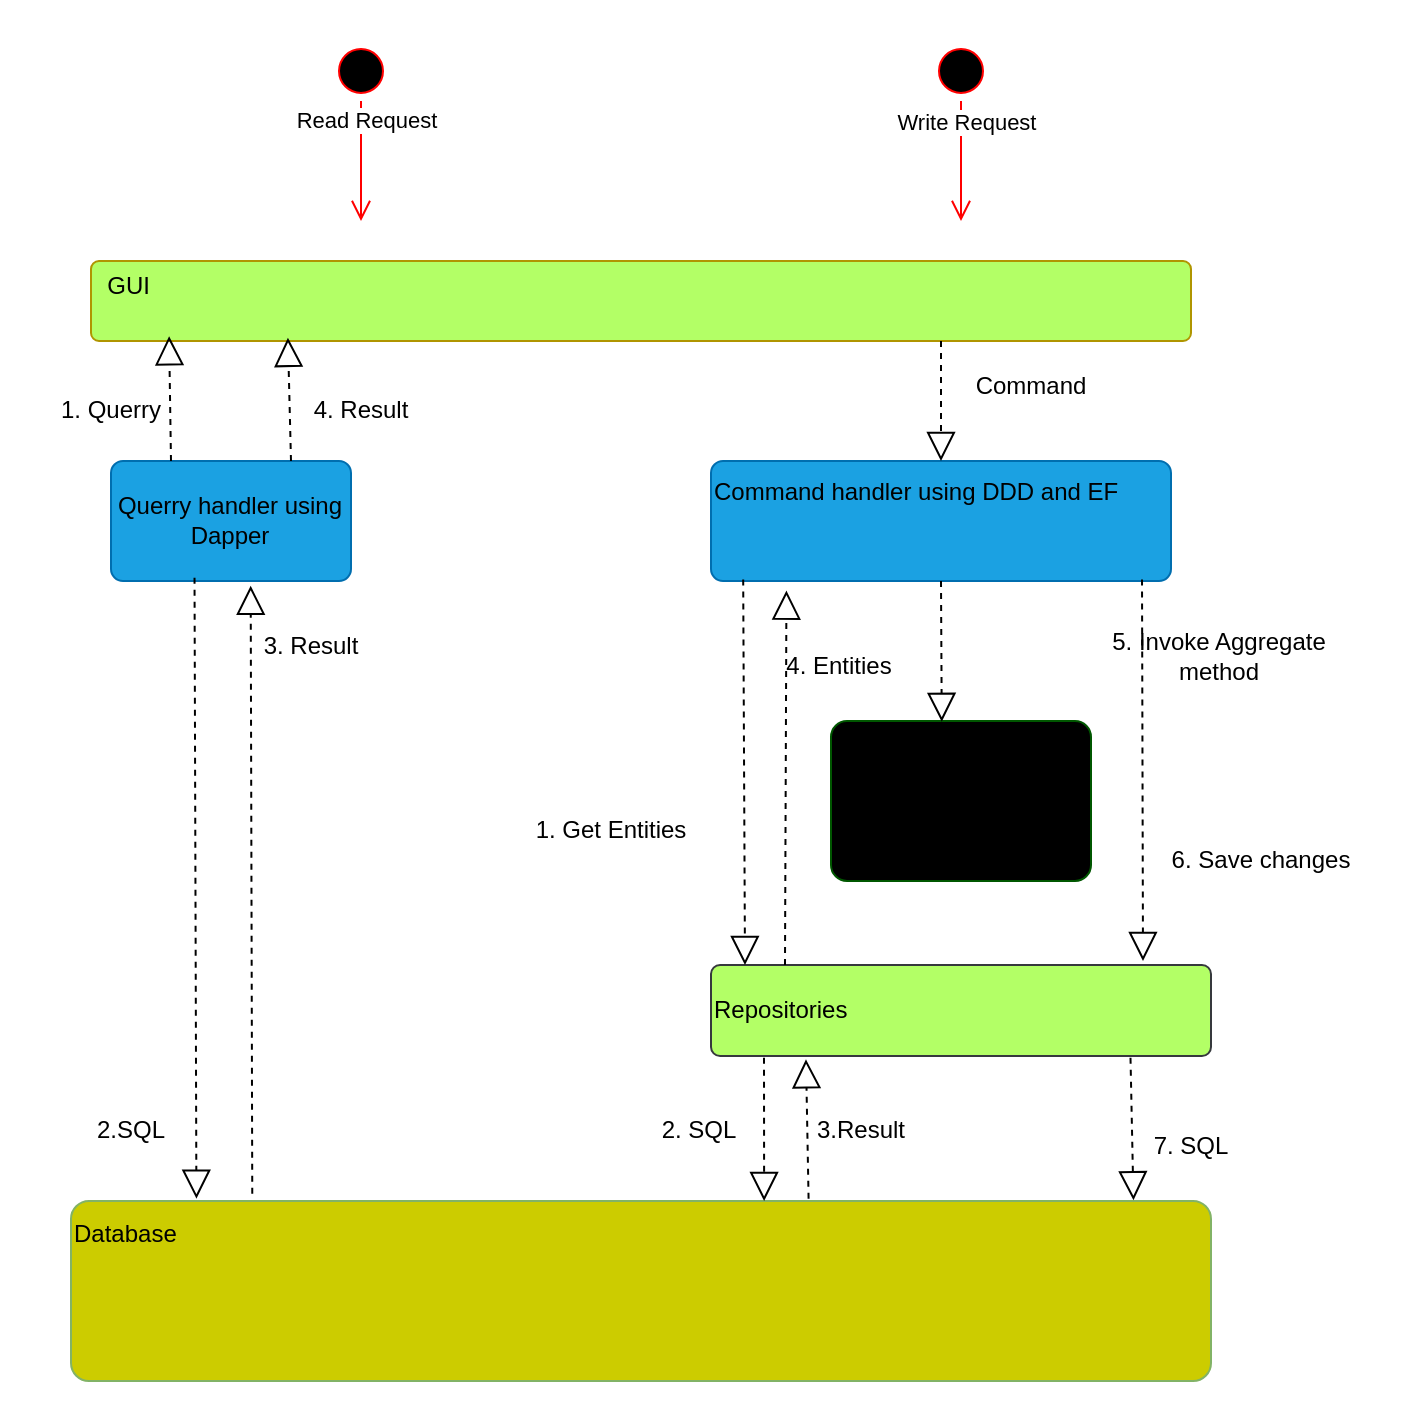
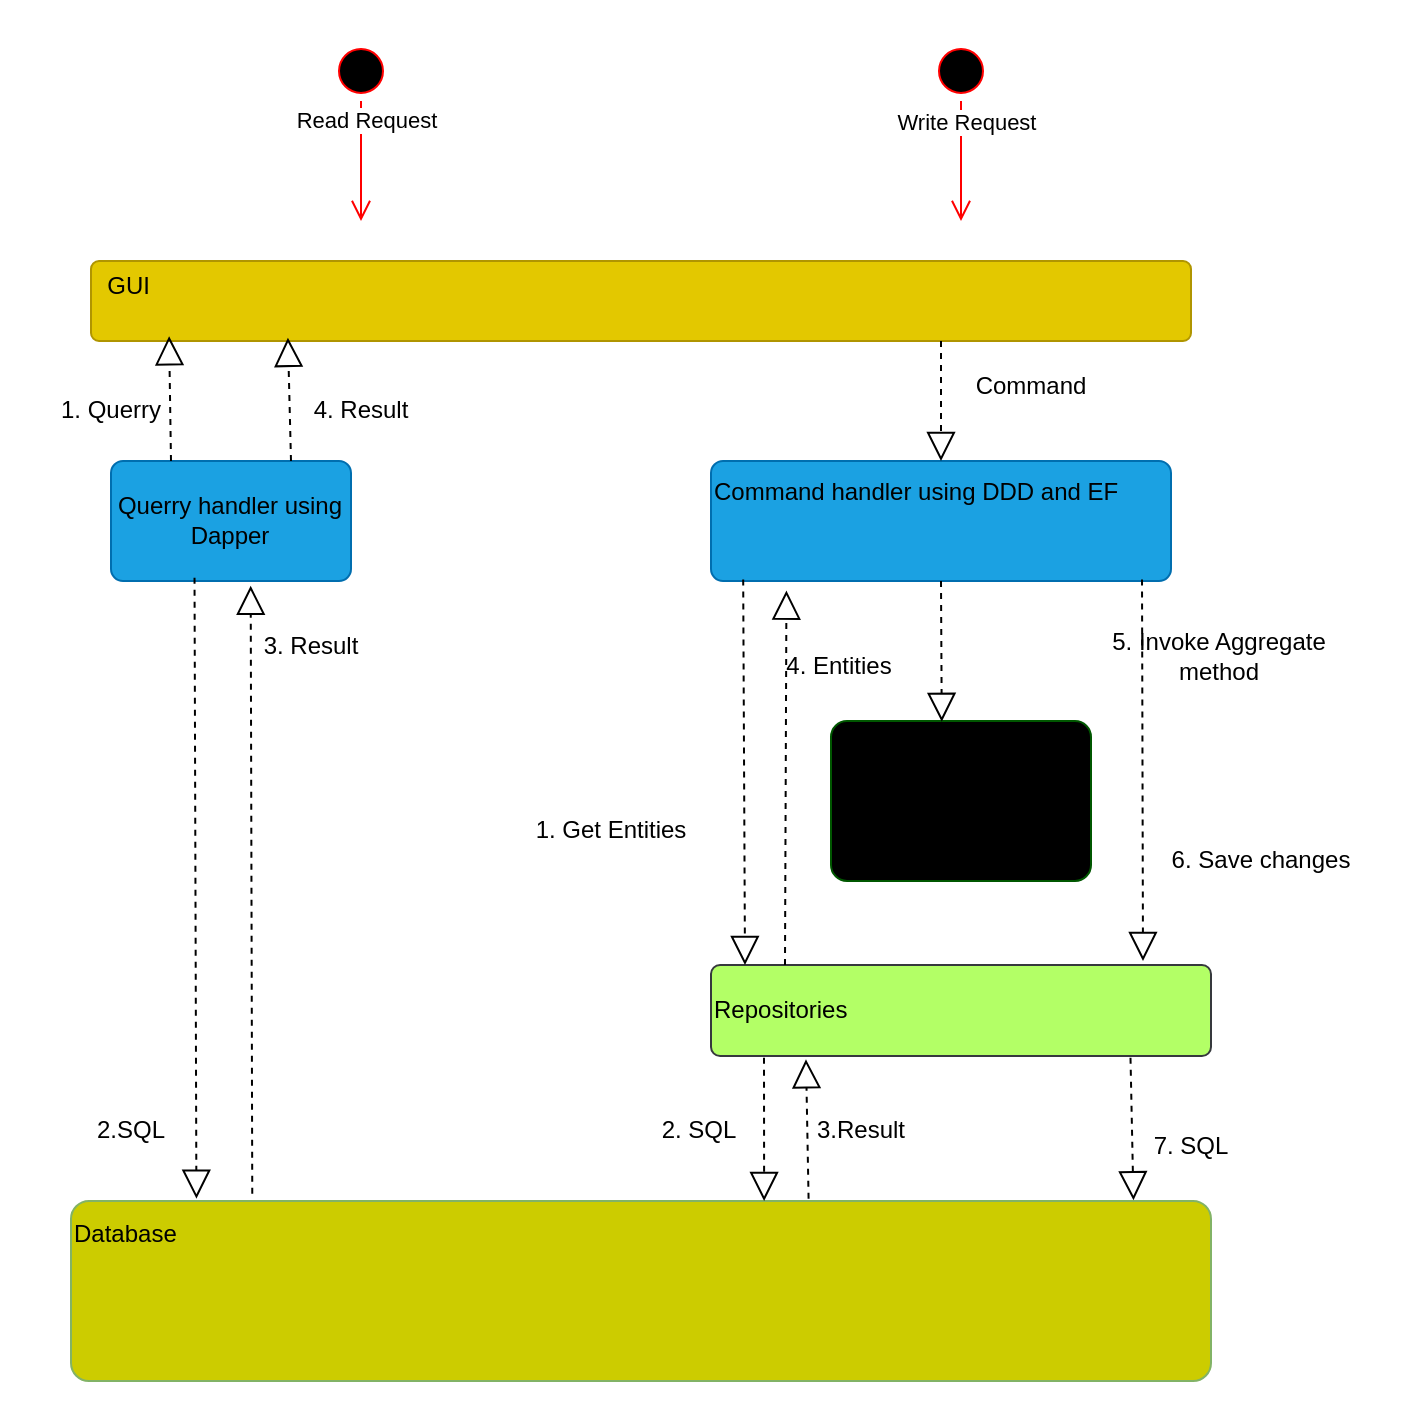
(641, 301) -> (641, 301)
